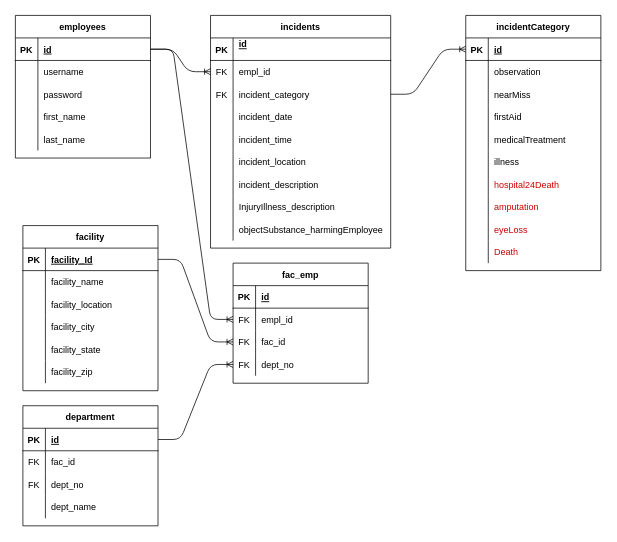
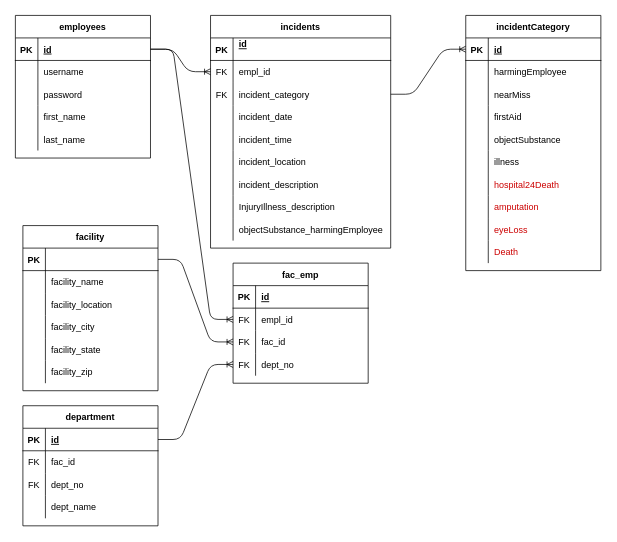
(520, 72) -> (529, 72)
(531, 140) -> (531, 140)
(102, 259) -> none
